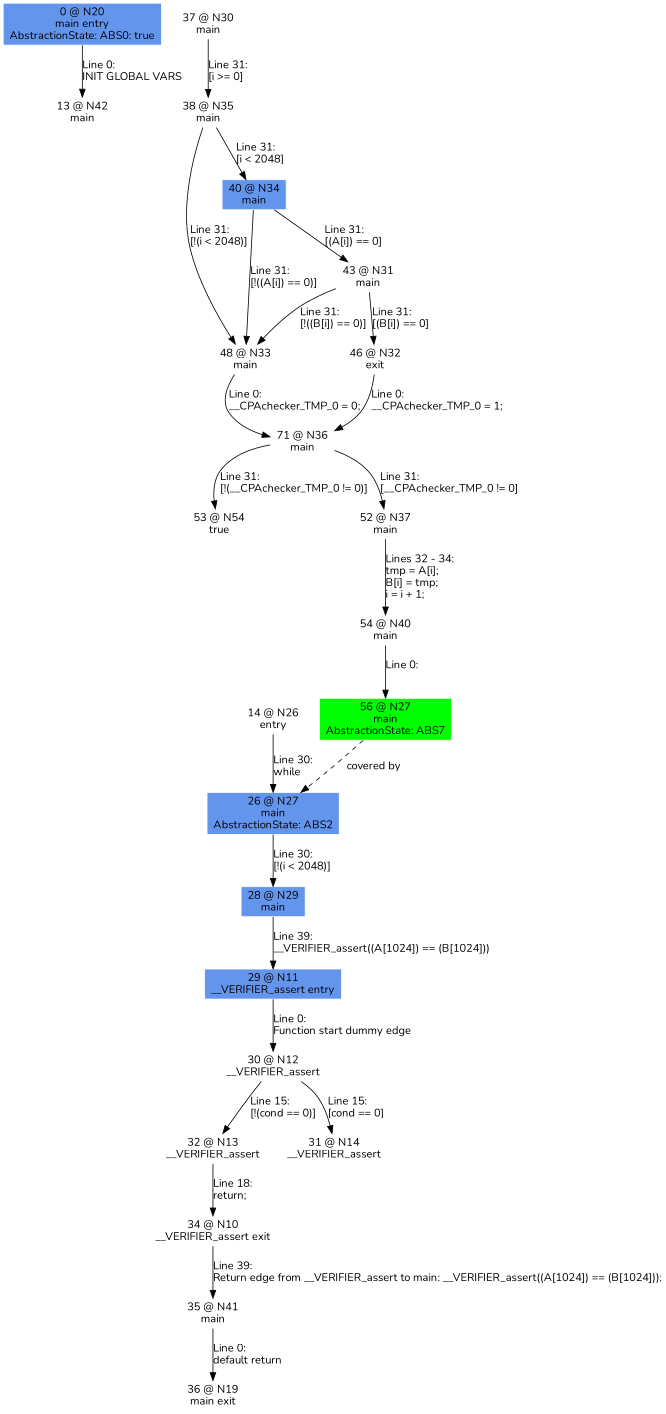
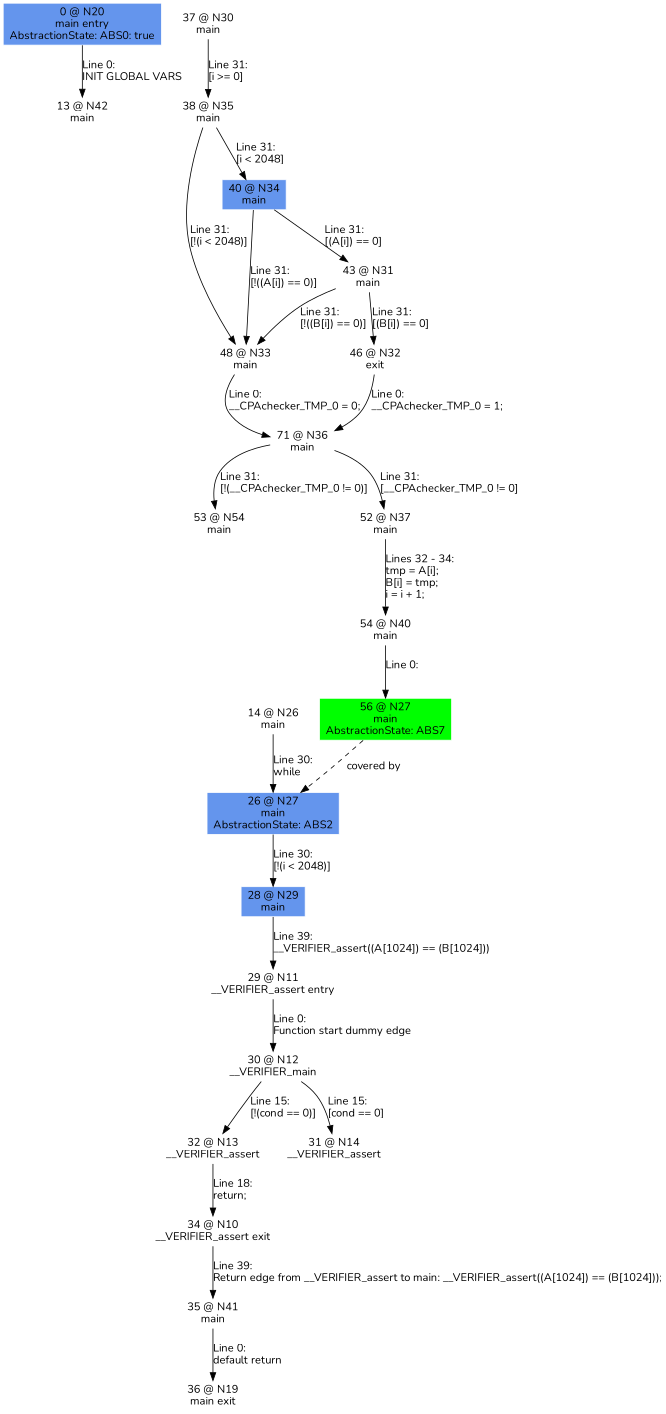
(219, 524) -> (219, 524)
(273, 719) -> (273, 719)
(273, 984) -> (273, 984)
(273, 1066) -> (273, 1066)
